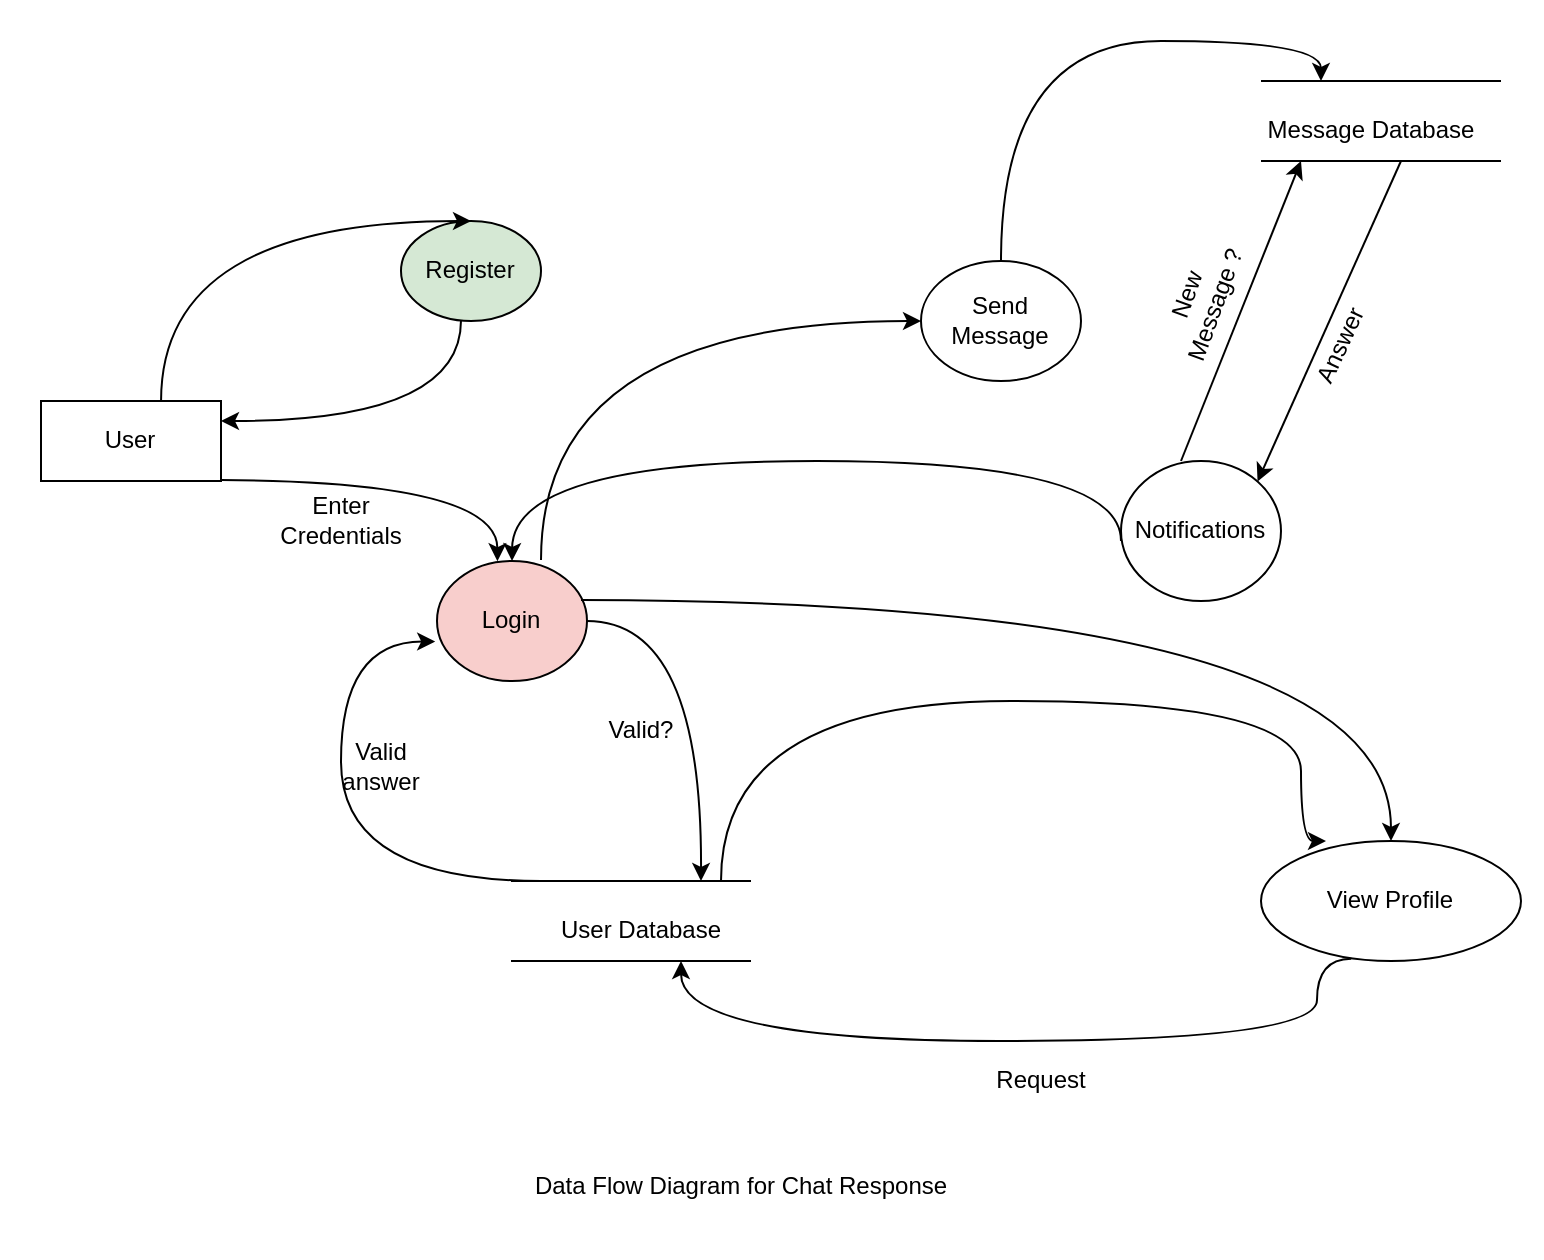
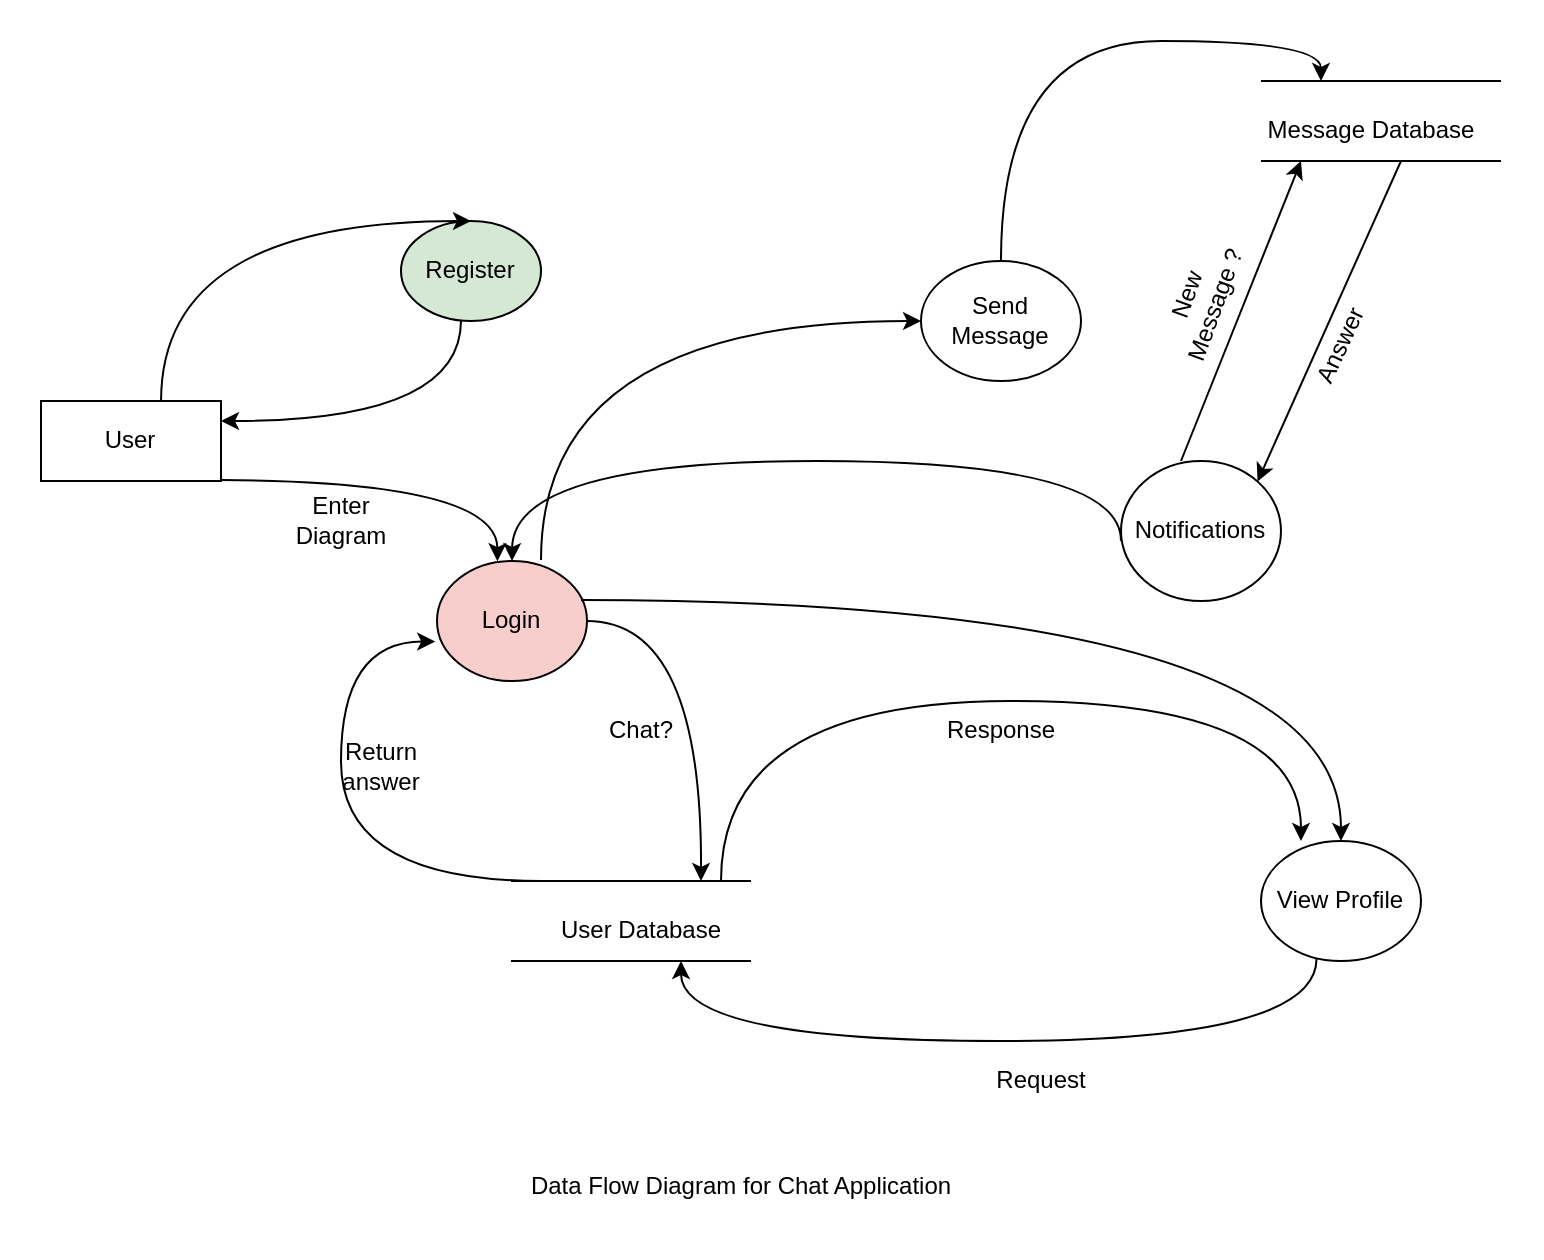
(342, 521) -> (342, 521)
(642, 731) -> (642, 731)
none -> (1001, 731)
(382, 767) -> (382, 767)
(1391, 901) -> (1341, 901)
(742, 1187) -> (742, 1187)
